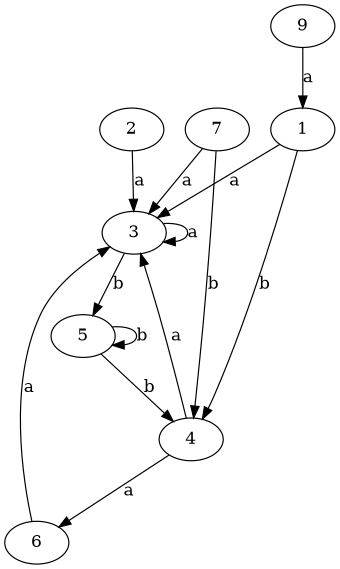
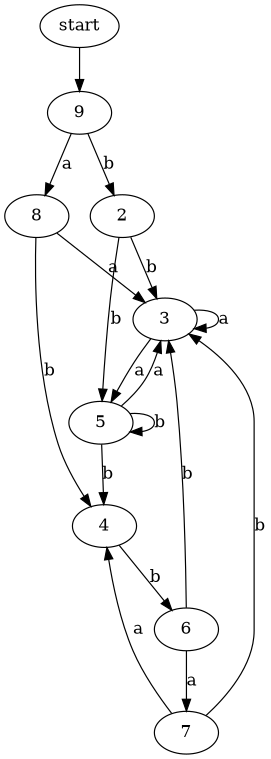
none -> (80, 26)
(303, 129) -> (37, 216)
none -> (99, 159)
(140, 181) -> (152, 268)
(187, 181) -> (260, 526)
(119, 284) -> (140, 371)
(214, 284) -> (138, 629)
none -> (109, 313)
(166, 341) -> (143, 382)
(29, 388) -> (188, 474)
(129, 491) -> (156, 578)
none -> (186, 675)
